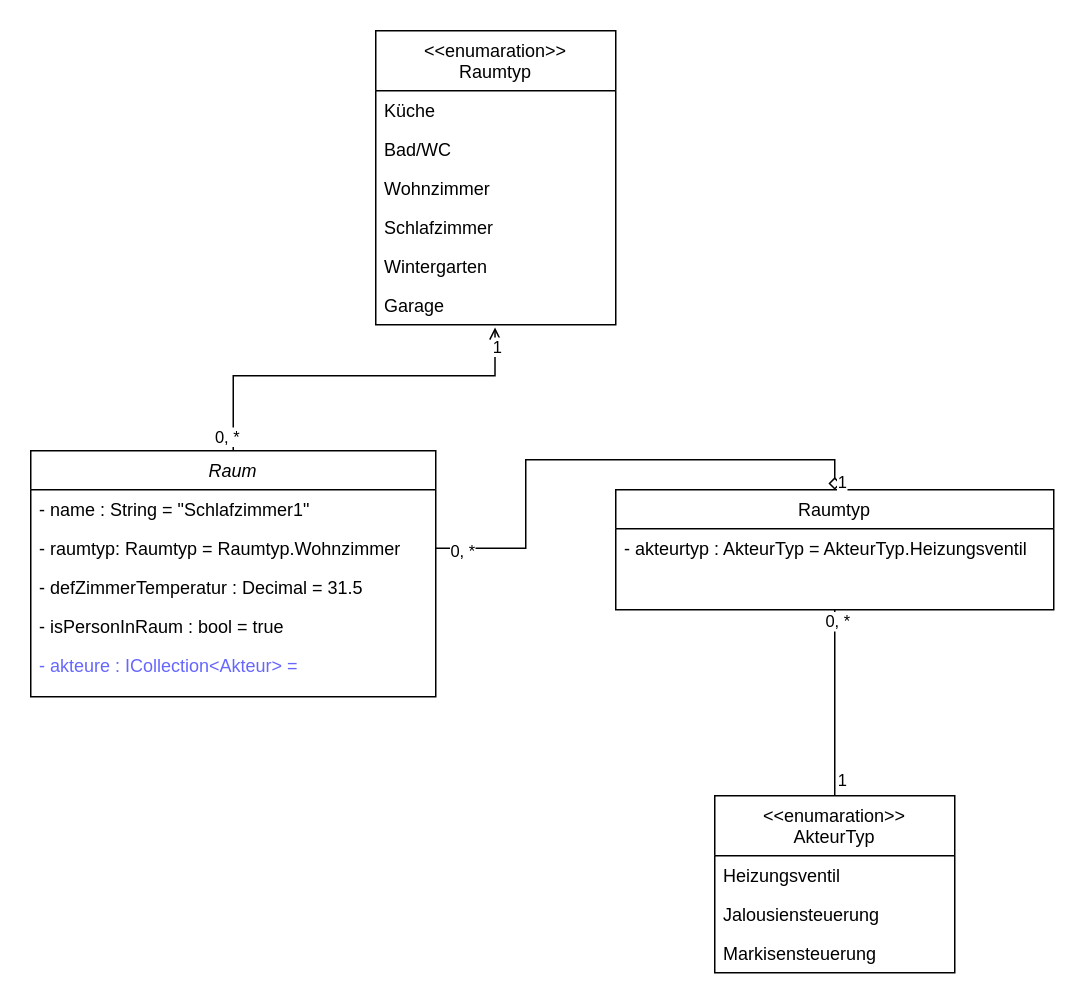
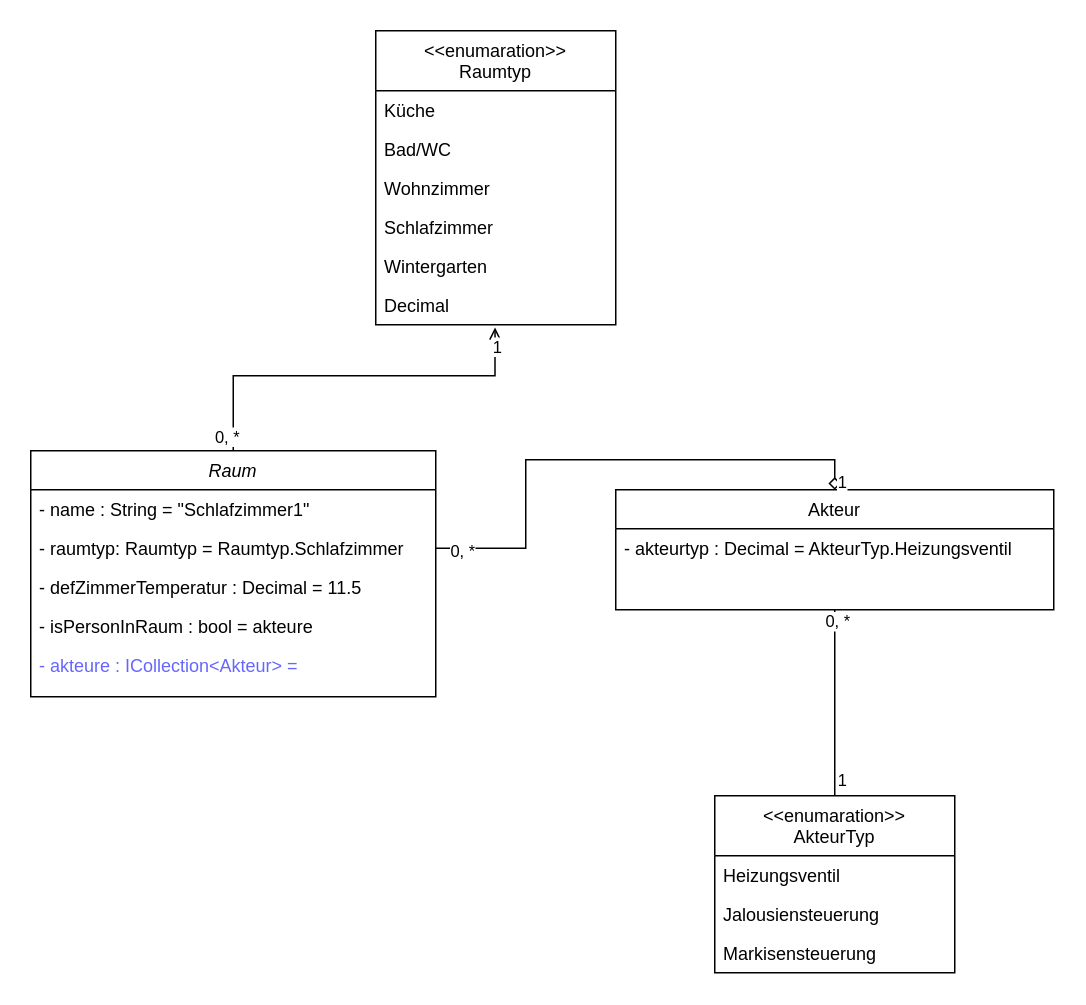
(414, 306) -> (415, 306)
(834, 510) -> (834, 510)
(219, 549) -> (227, 549)
(853, 549) -> (838, 549)
(207, 588) -> (207, 588)
(171, 627) -> (187, 627)
